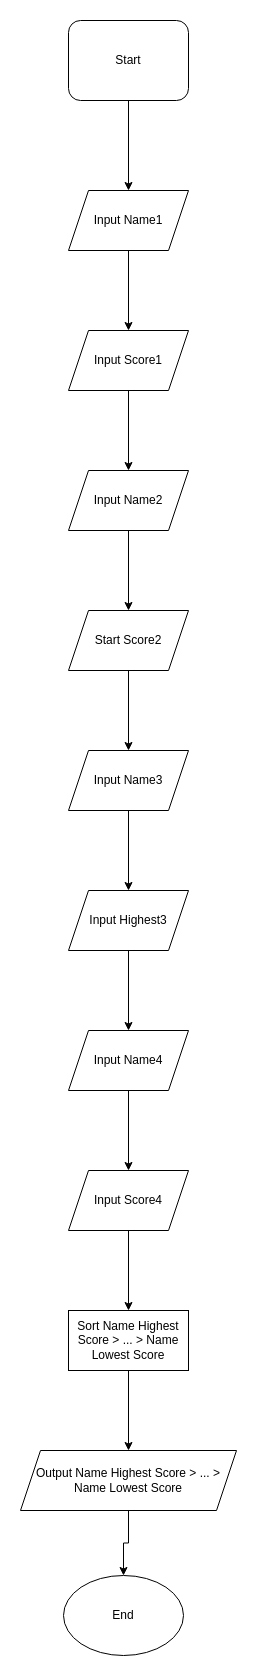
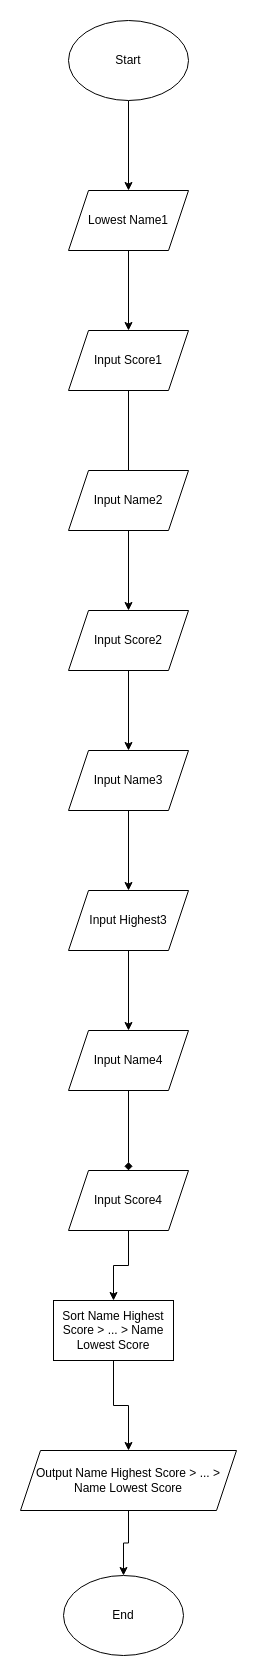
(129, 61) -> (129, 61)
(129, 221) -> (129, 221)
(129, 462) -> (129, 465)
(129, 641) -> (129, 641)
(129, 1162) -> (129, 1162)
(129, 1341) -> (114, 1331)
